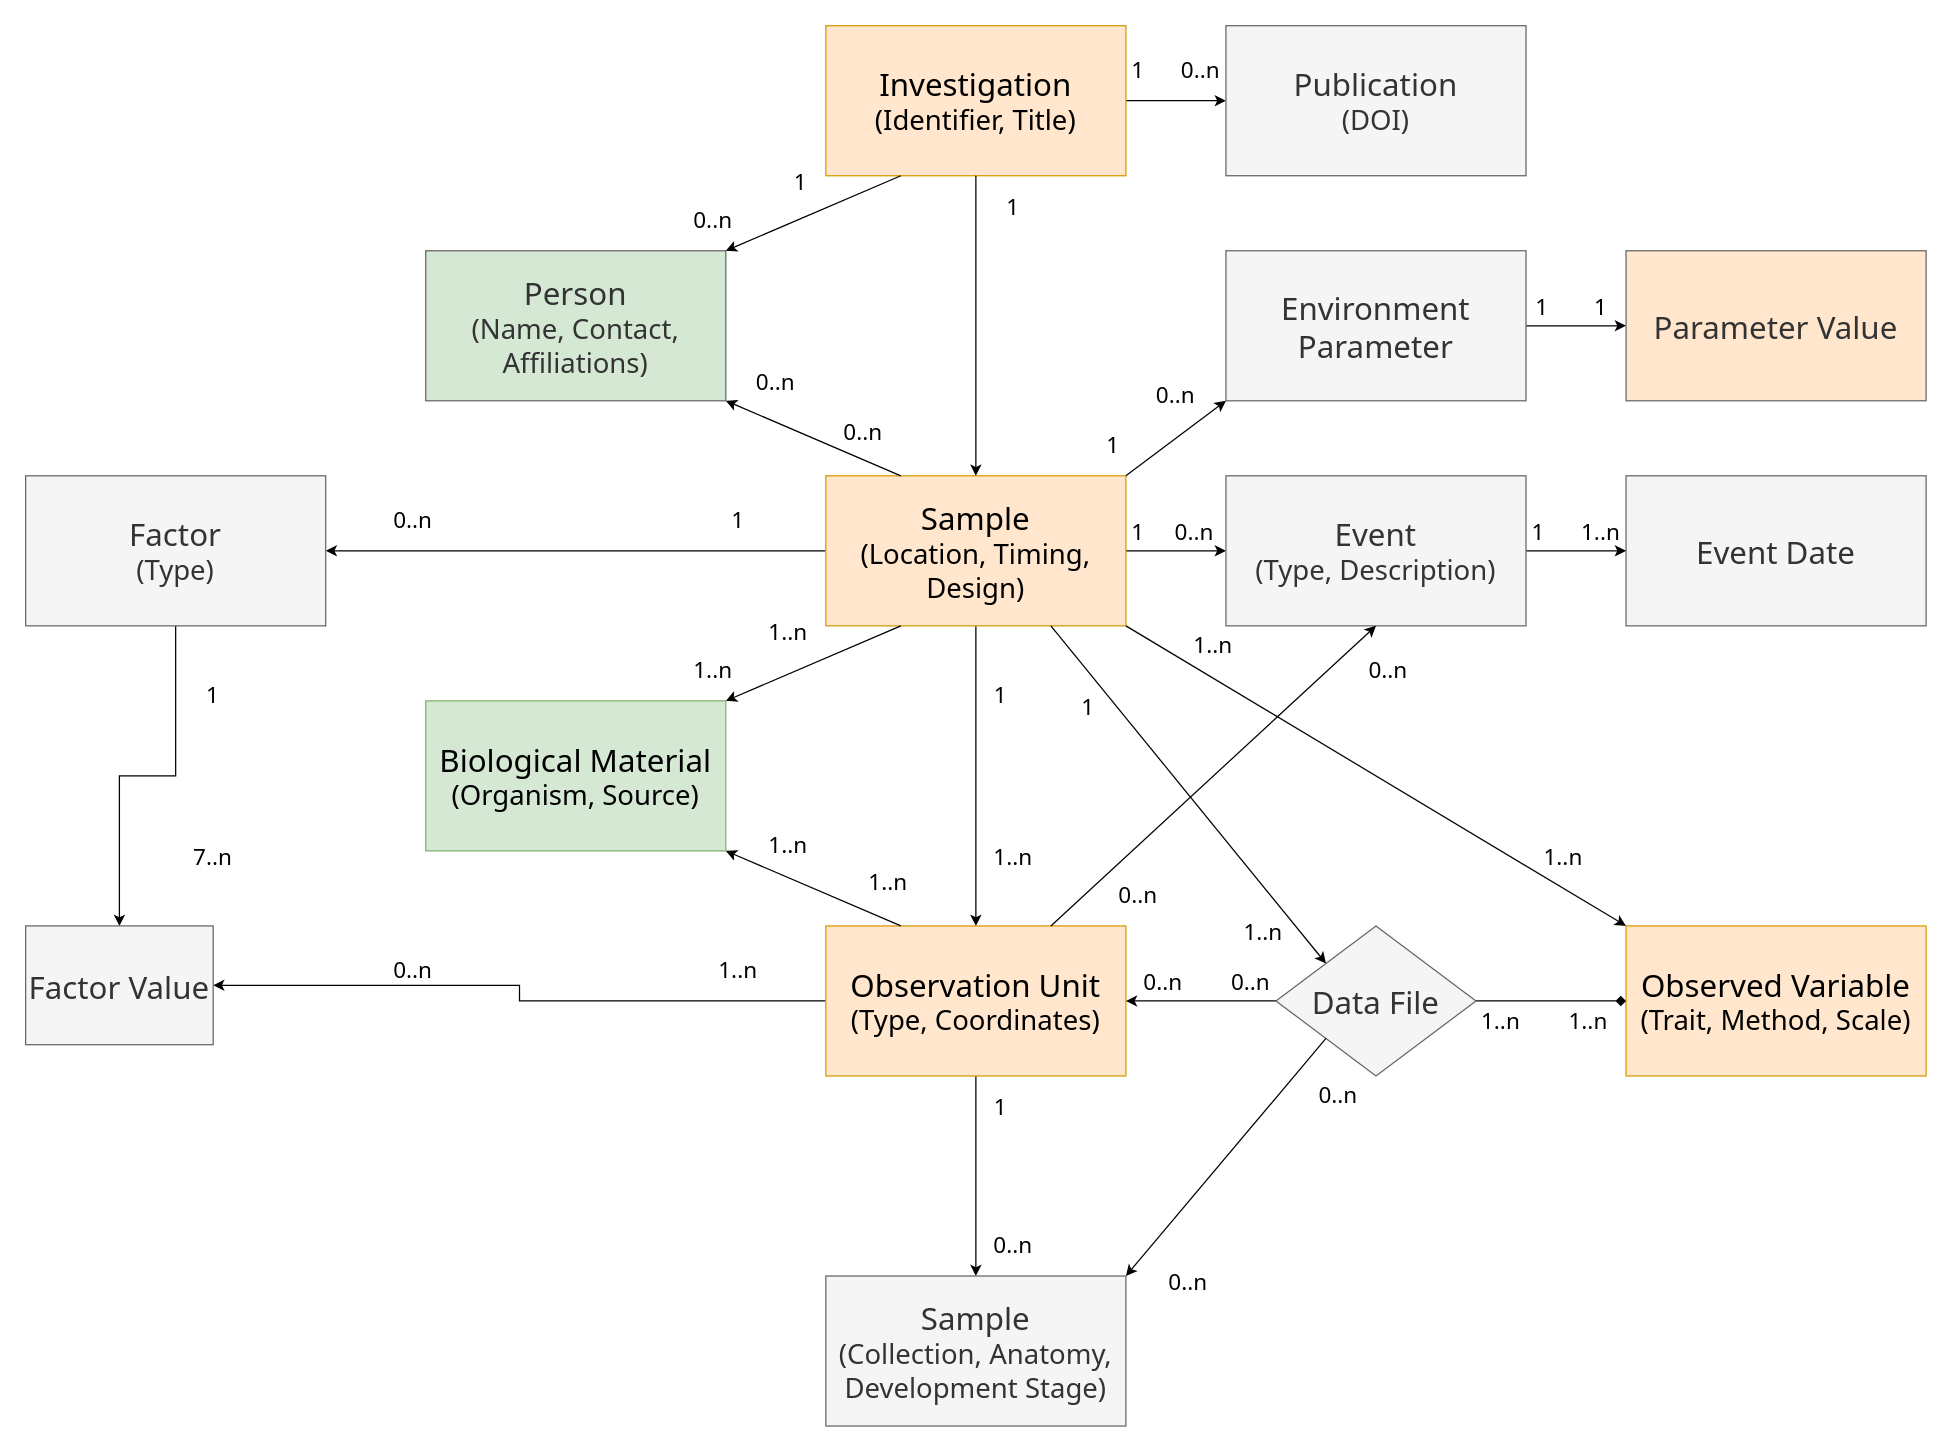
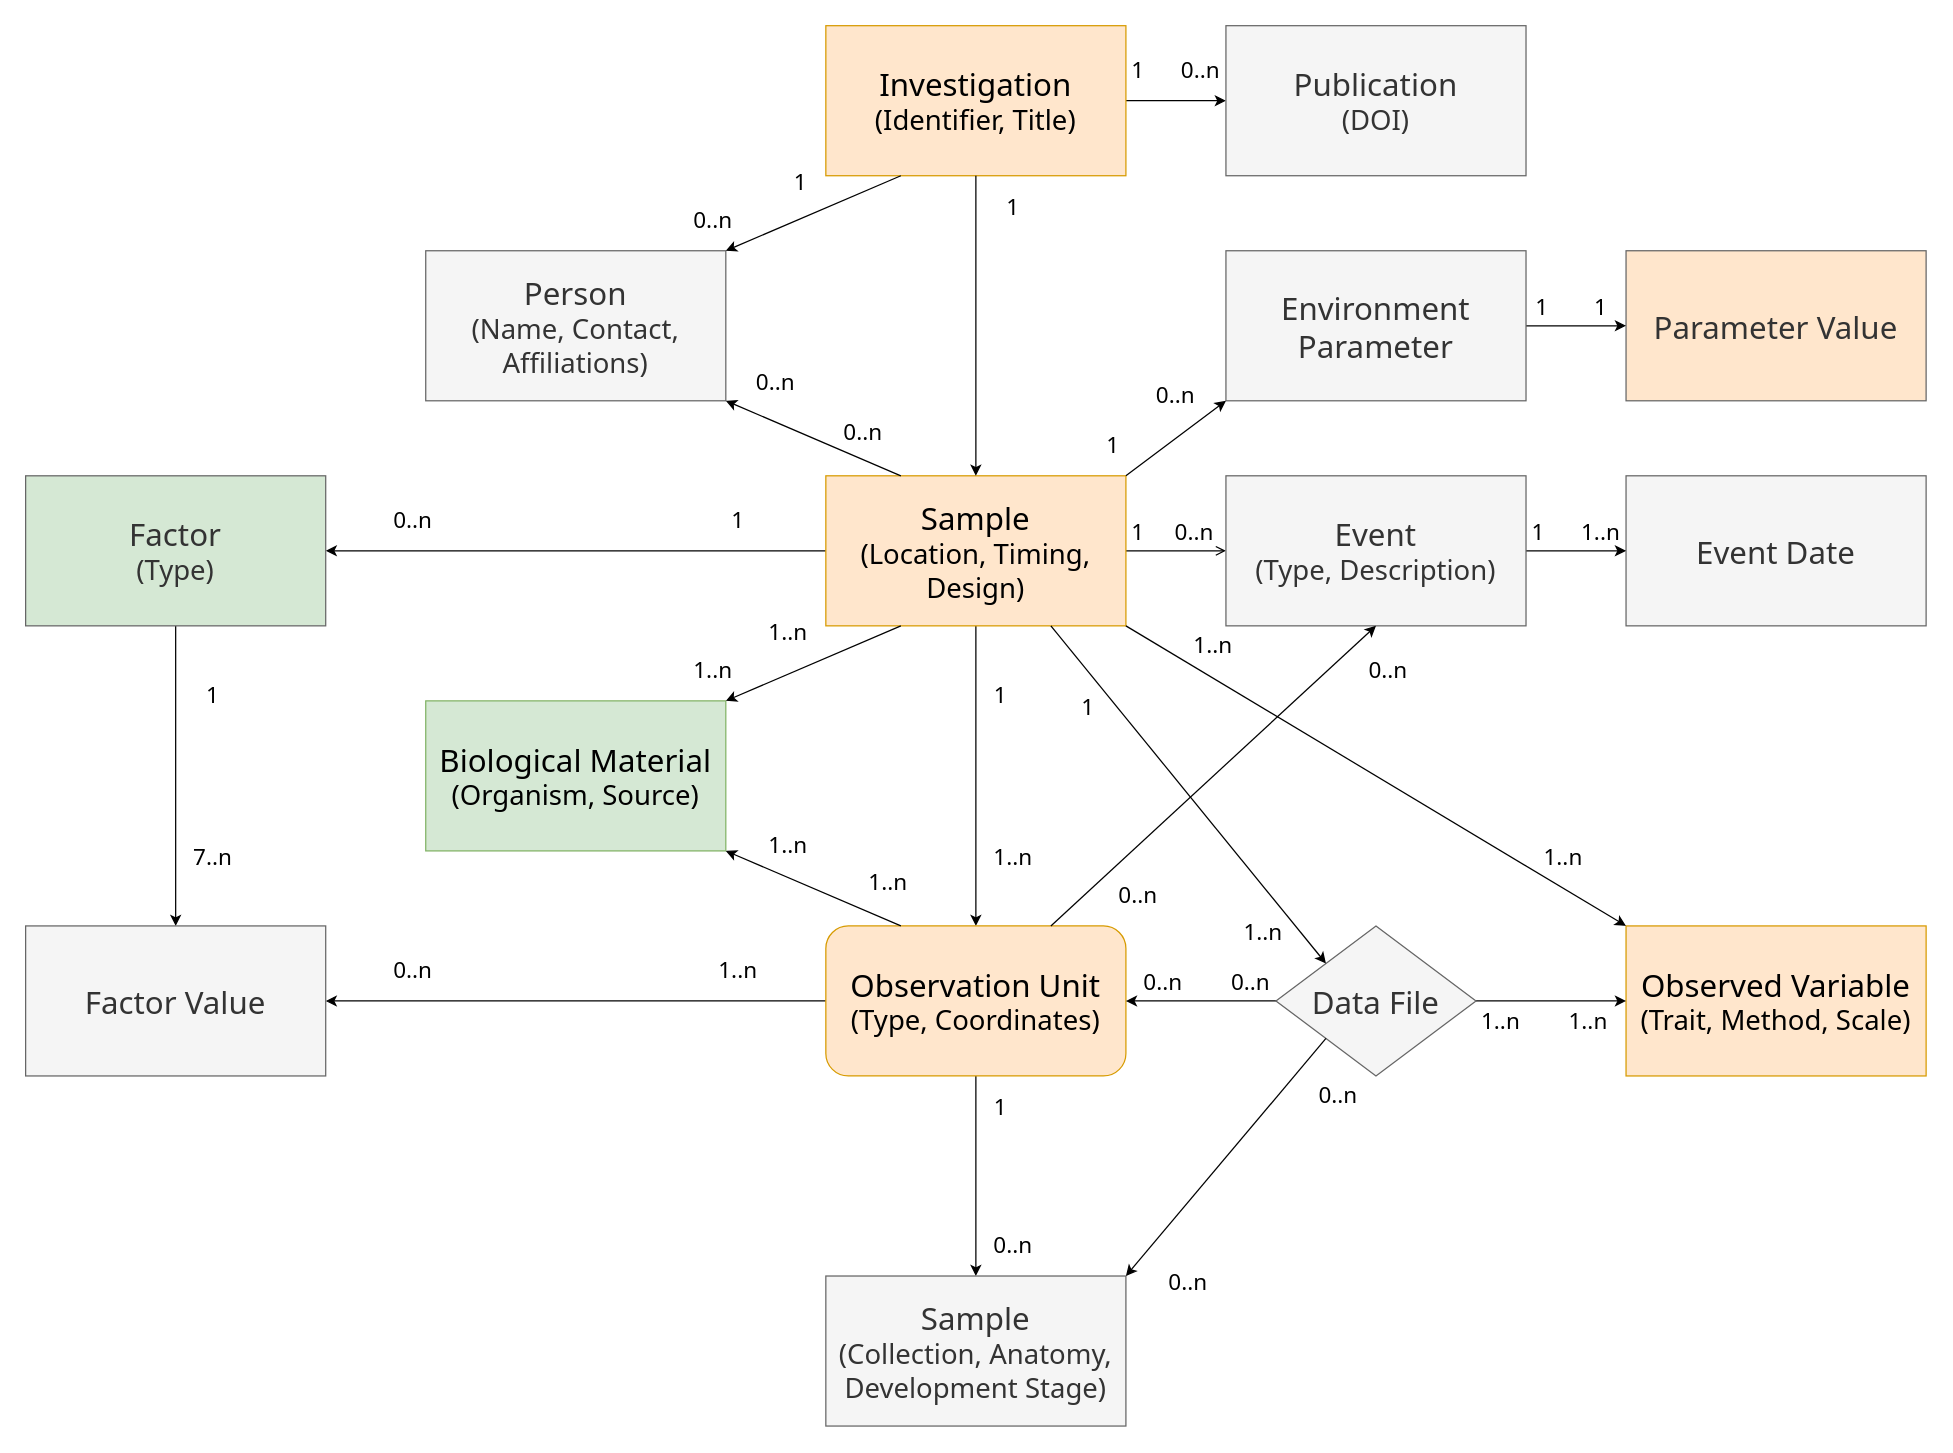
(576, 326) -> (576, 326)
(176, 551) -> (176, 551)
(1216, 551) -> (1217, 551)
(119, 985) -> (176, 1001)
(976, 1001) -> (976, 1001)
(1615, 1001) -> (1616, 1001)
